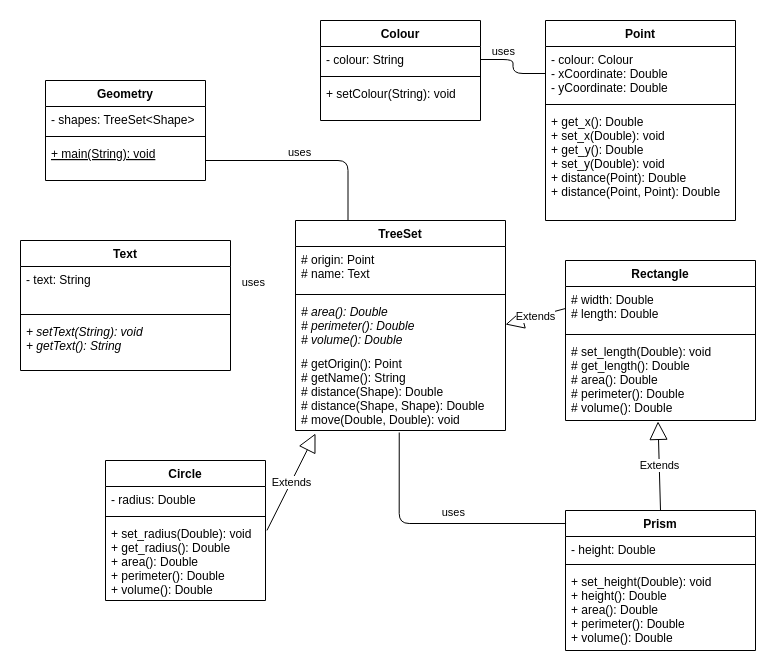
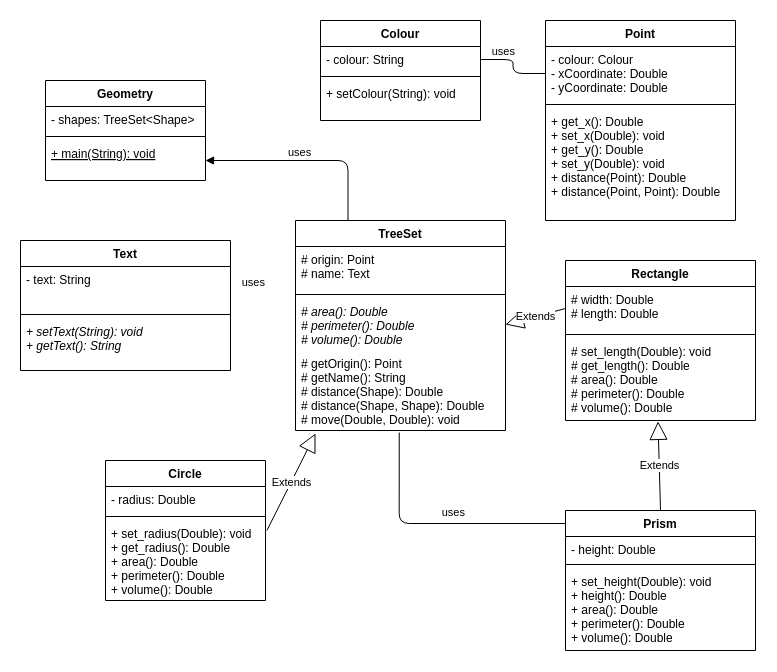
(211, 161) -> (215, 161)
